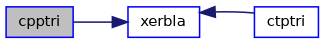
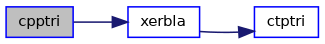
(235, 12) -> (219, 32)
